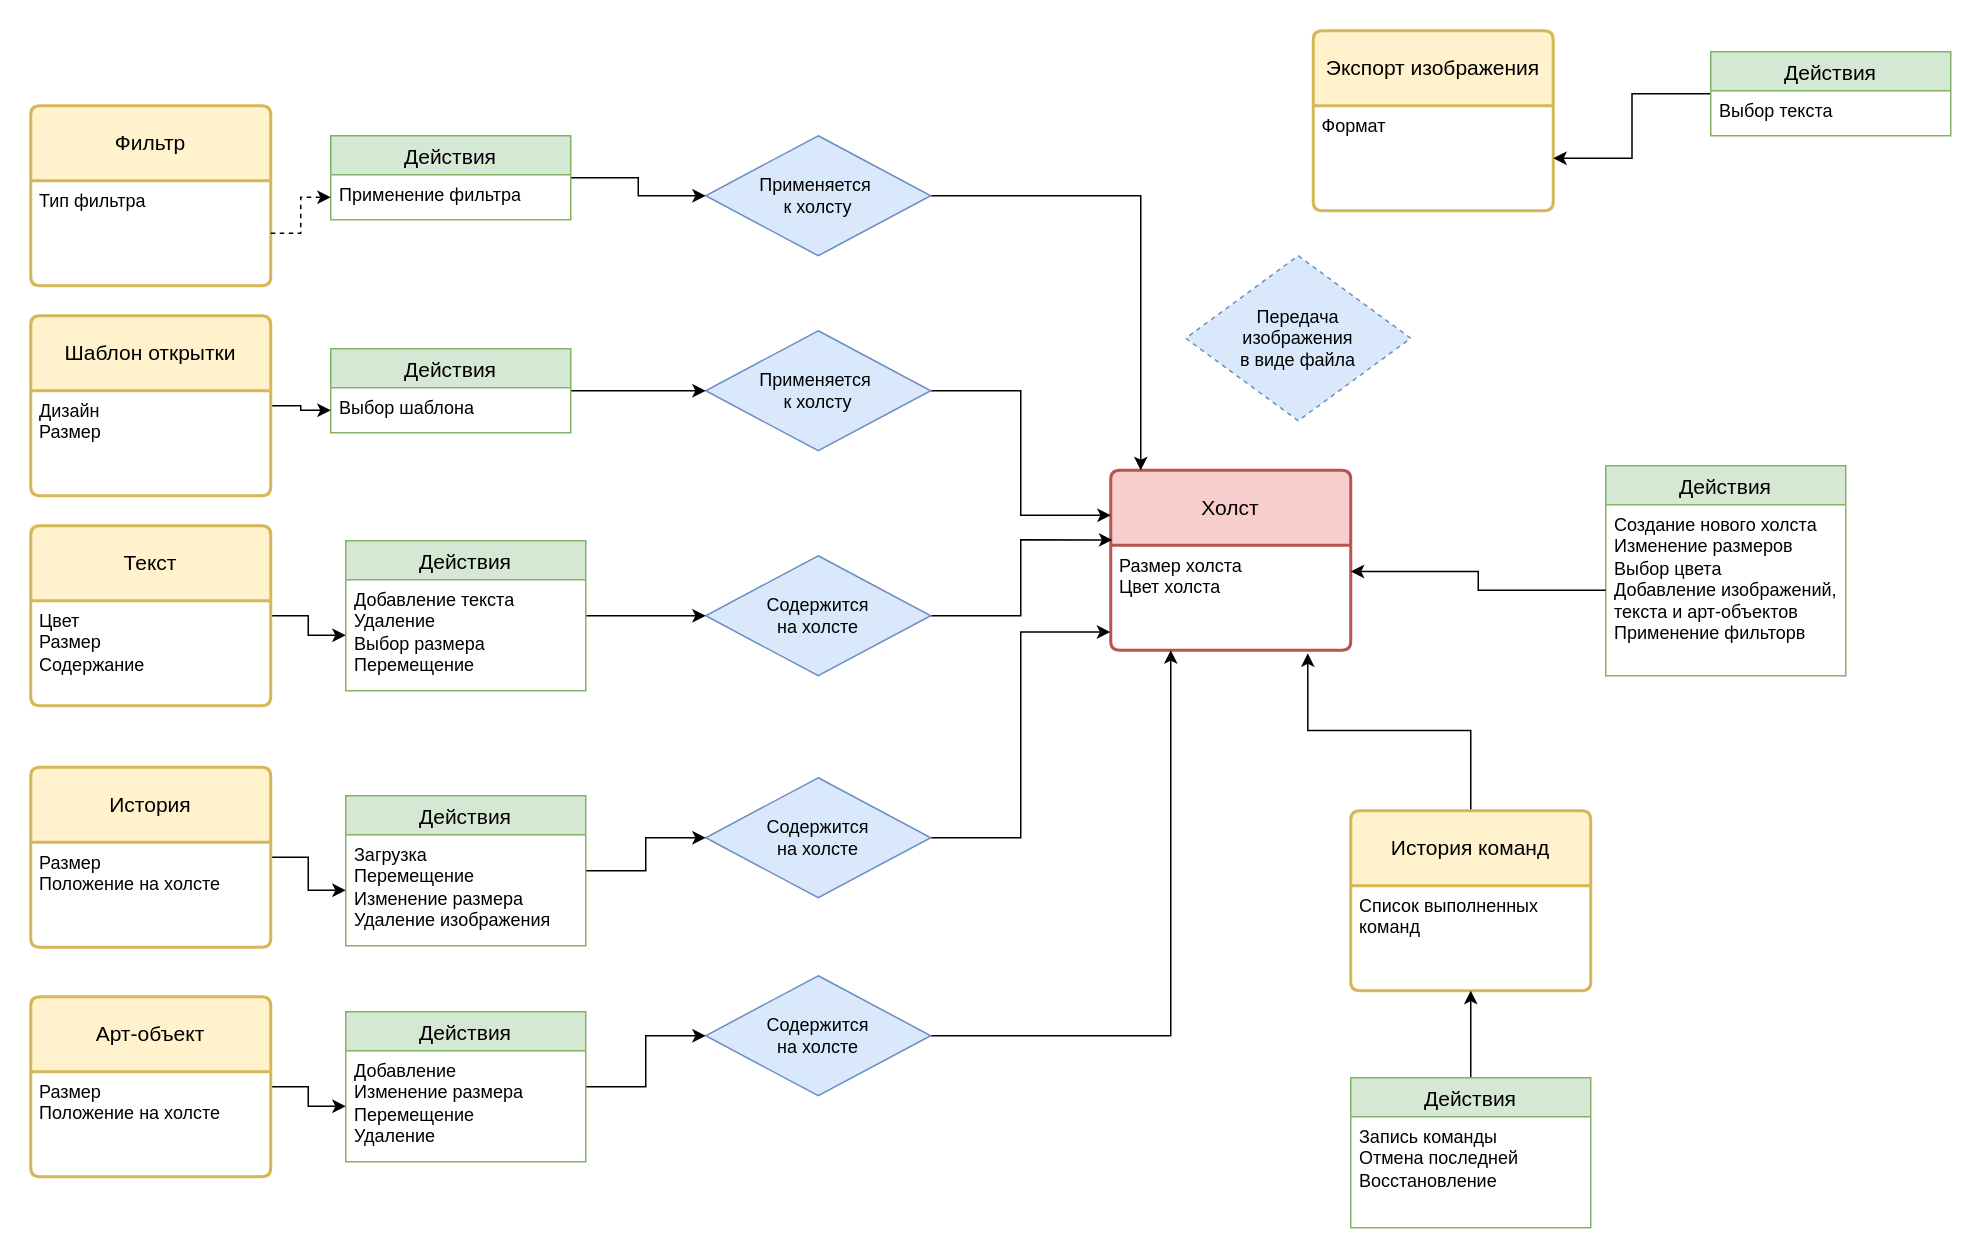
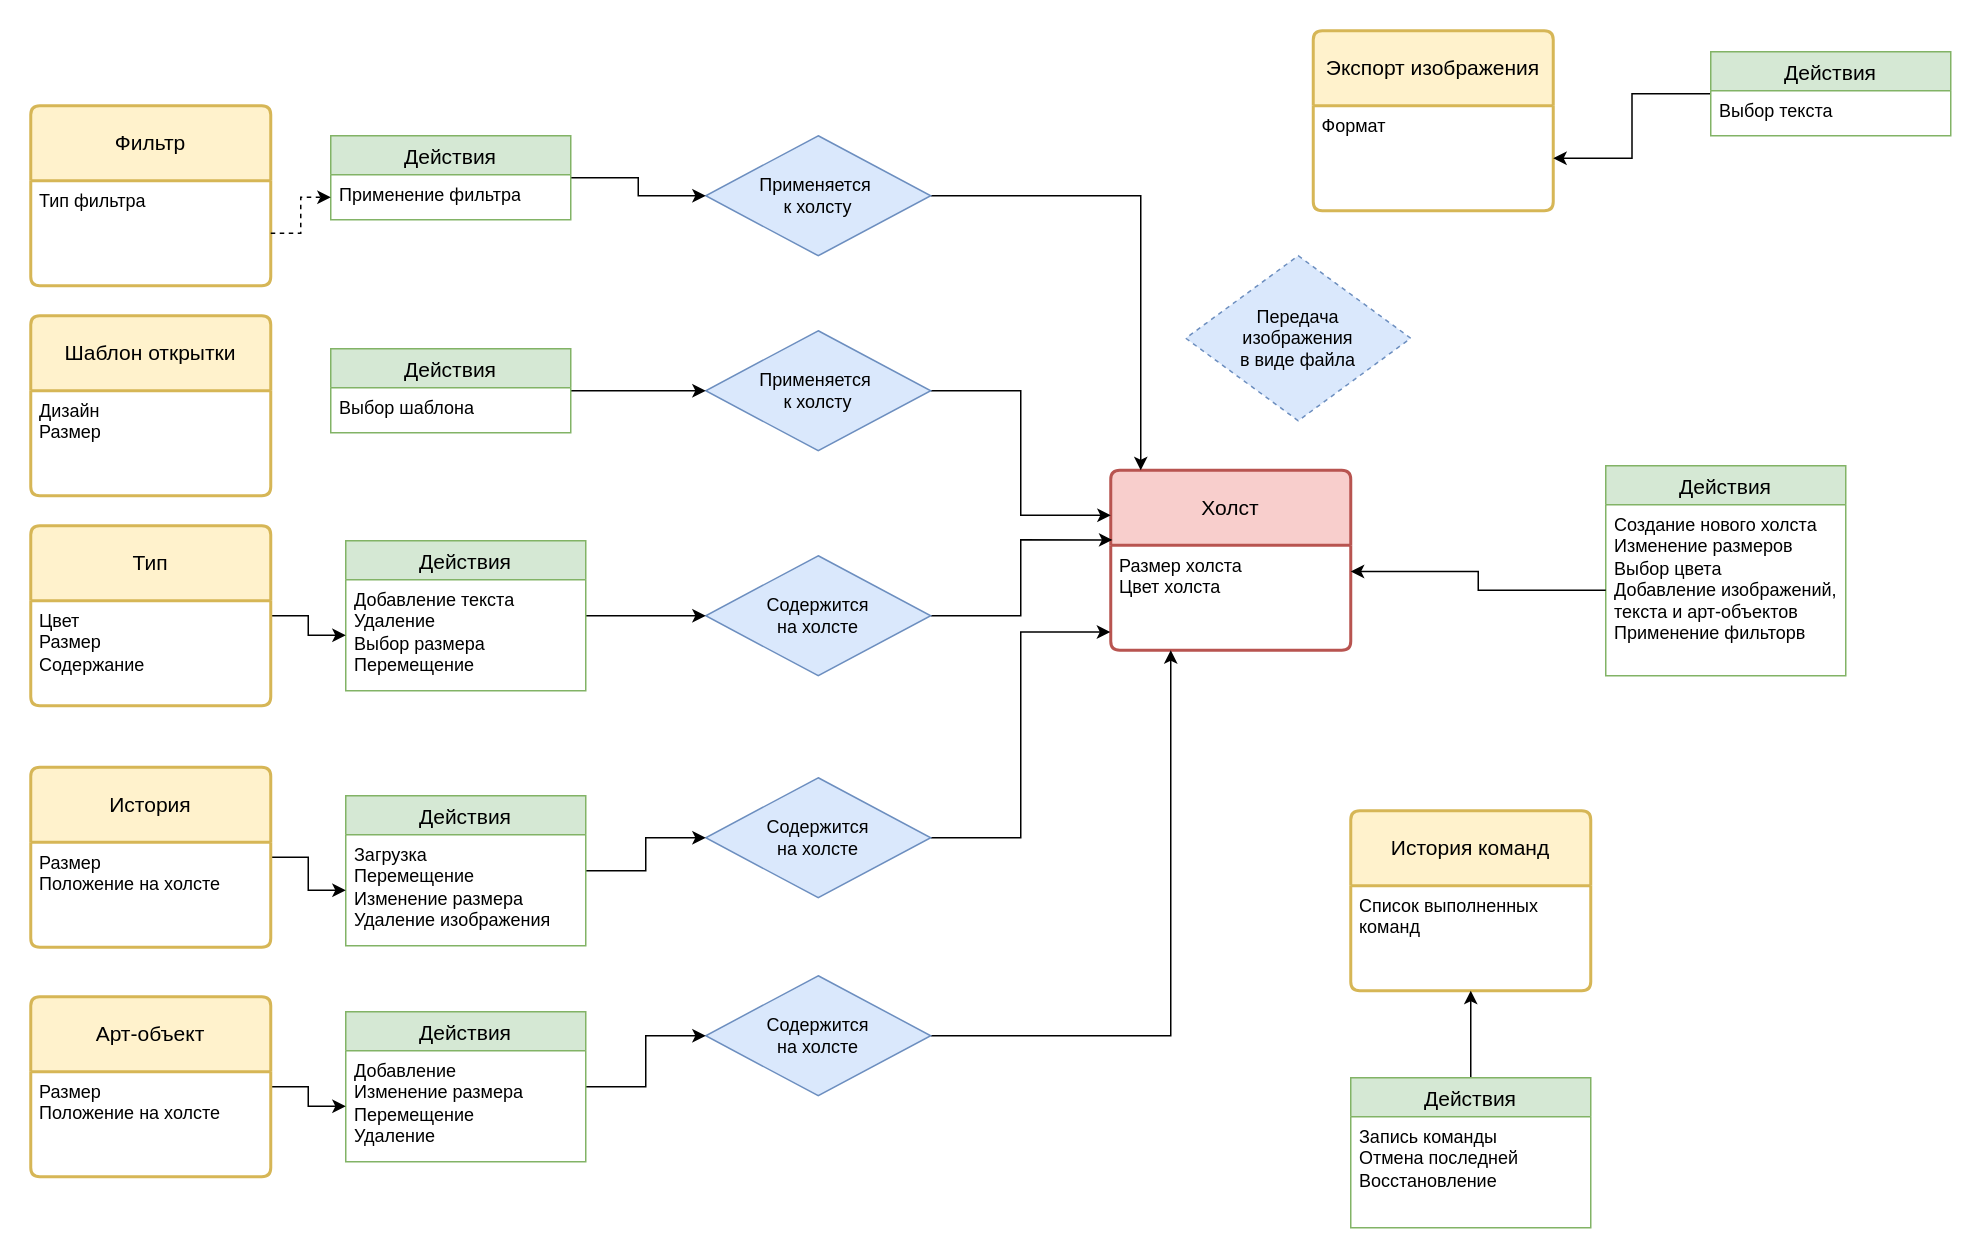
(298, 406) -> none
(151, 563) -> (151, 563)
(1395, 731) -> none
